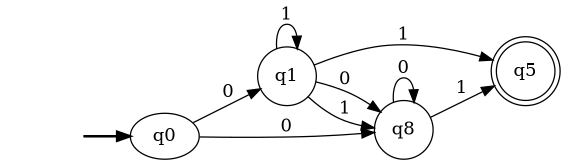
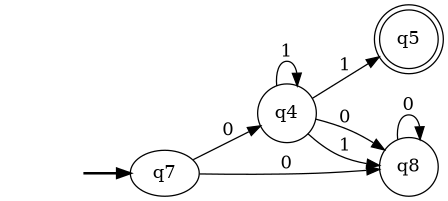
(287, 76) -> (287, 113)
(457, 105) -> none
(165, 136) -> (165, 173)
